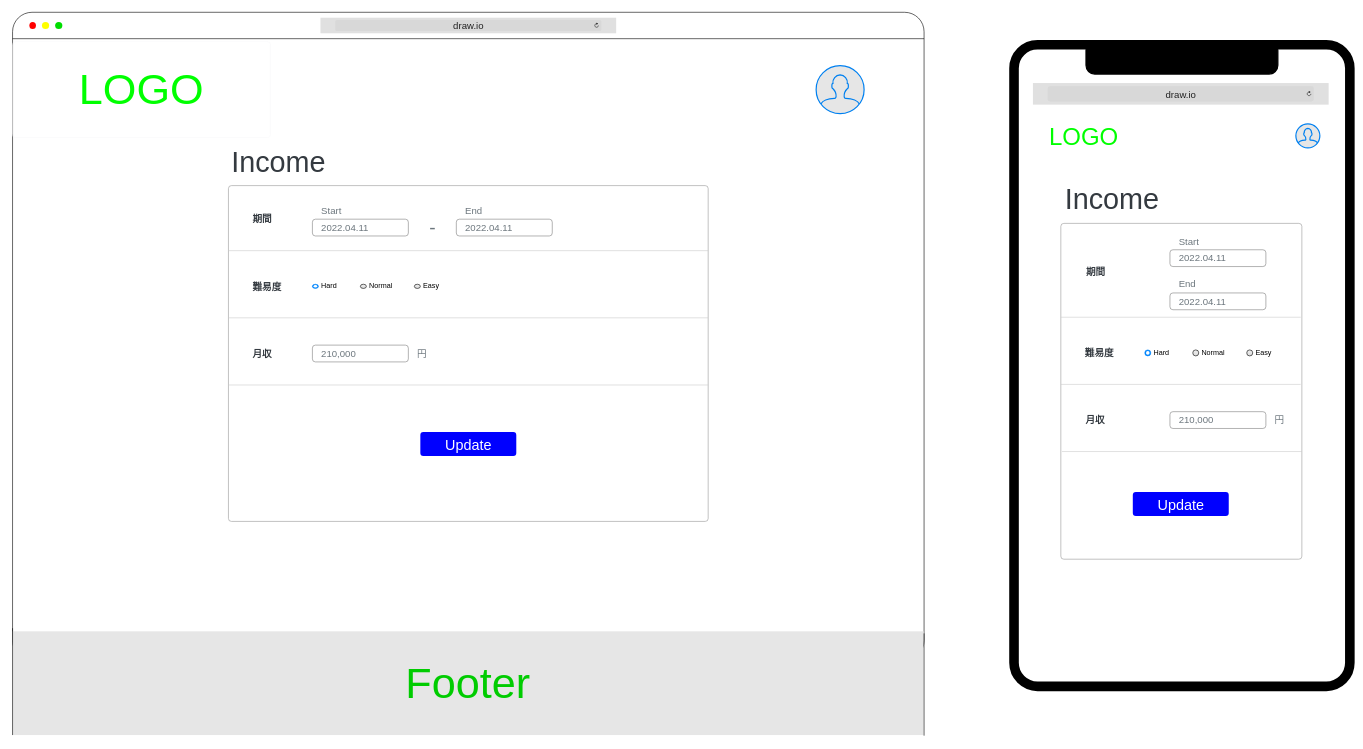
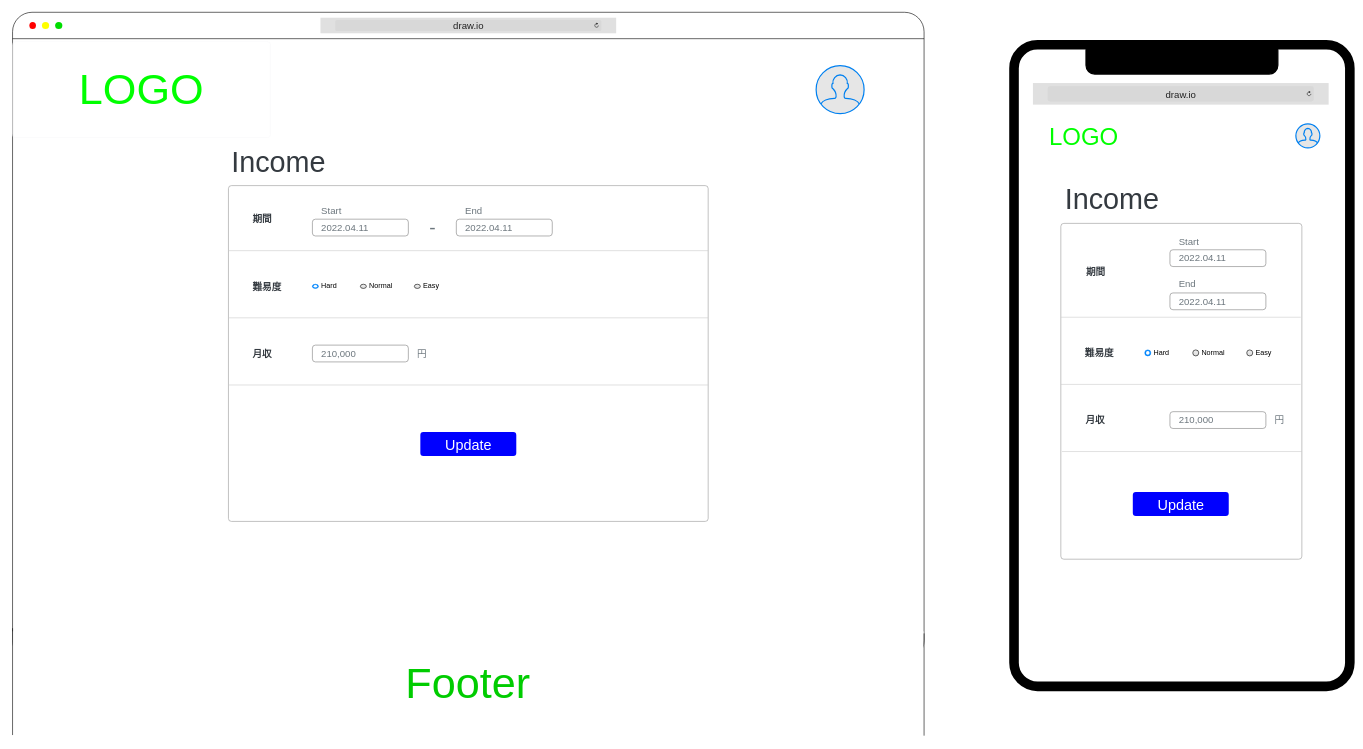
(468, 684) -> (468, 684)
